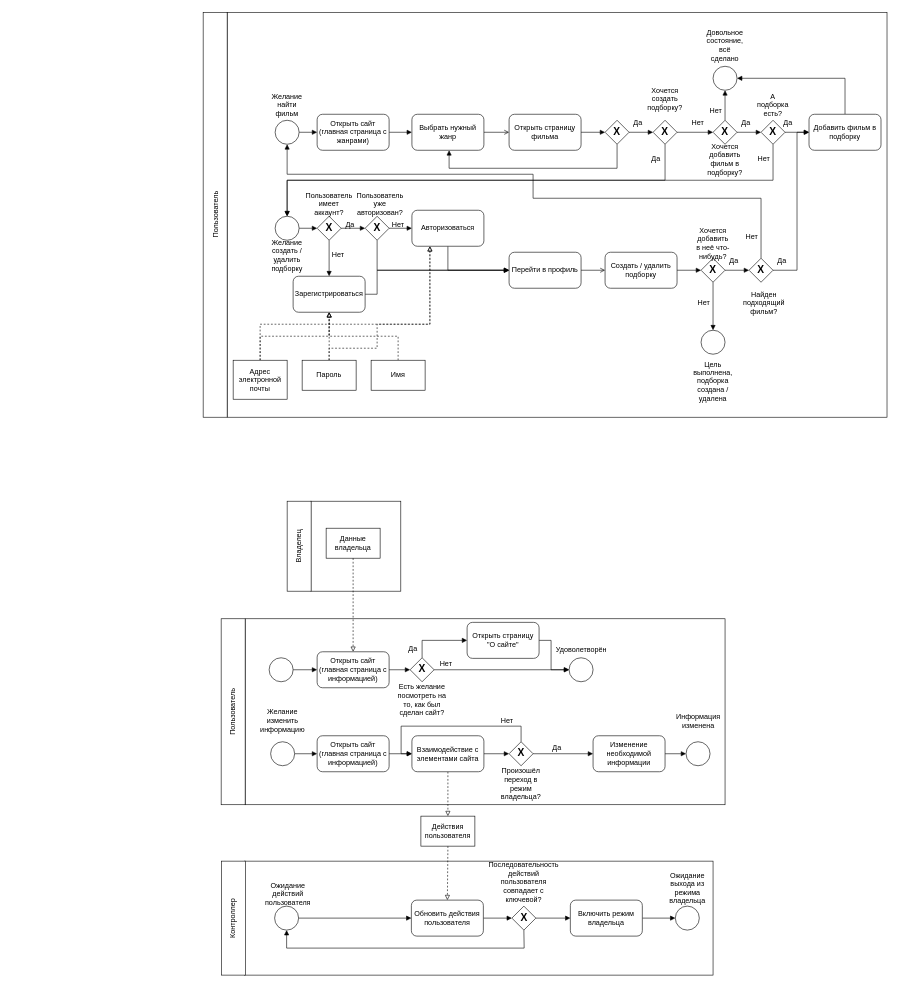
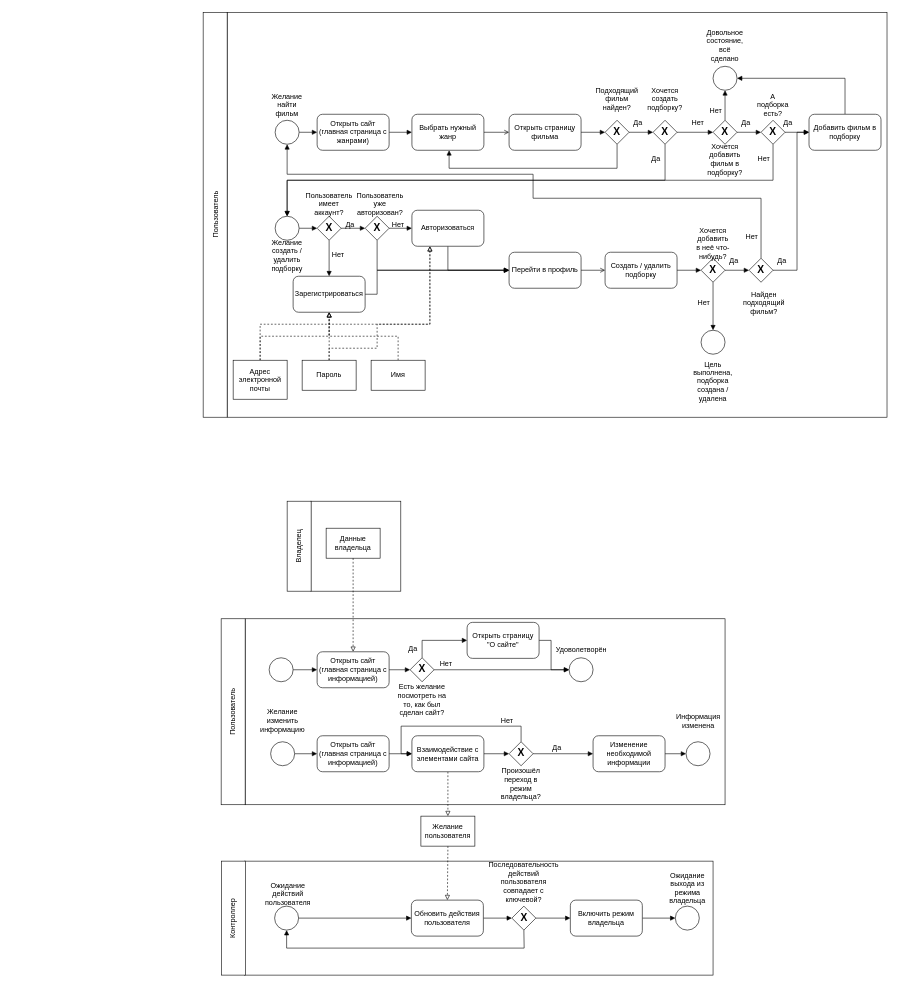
none -> (617, 99)
(448, 831) -> (448, 831)
